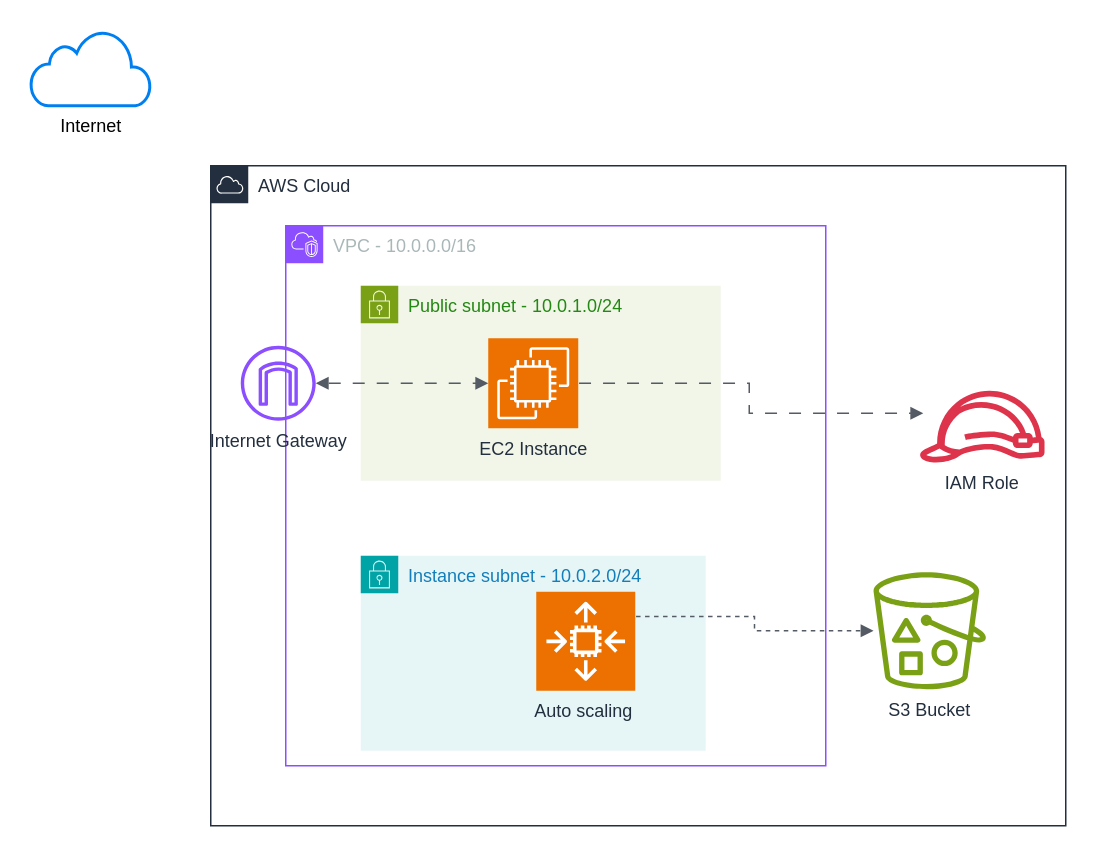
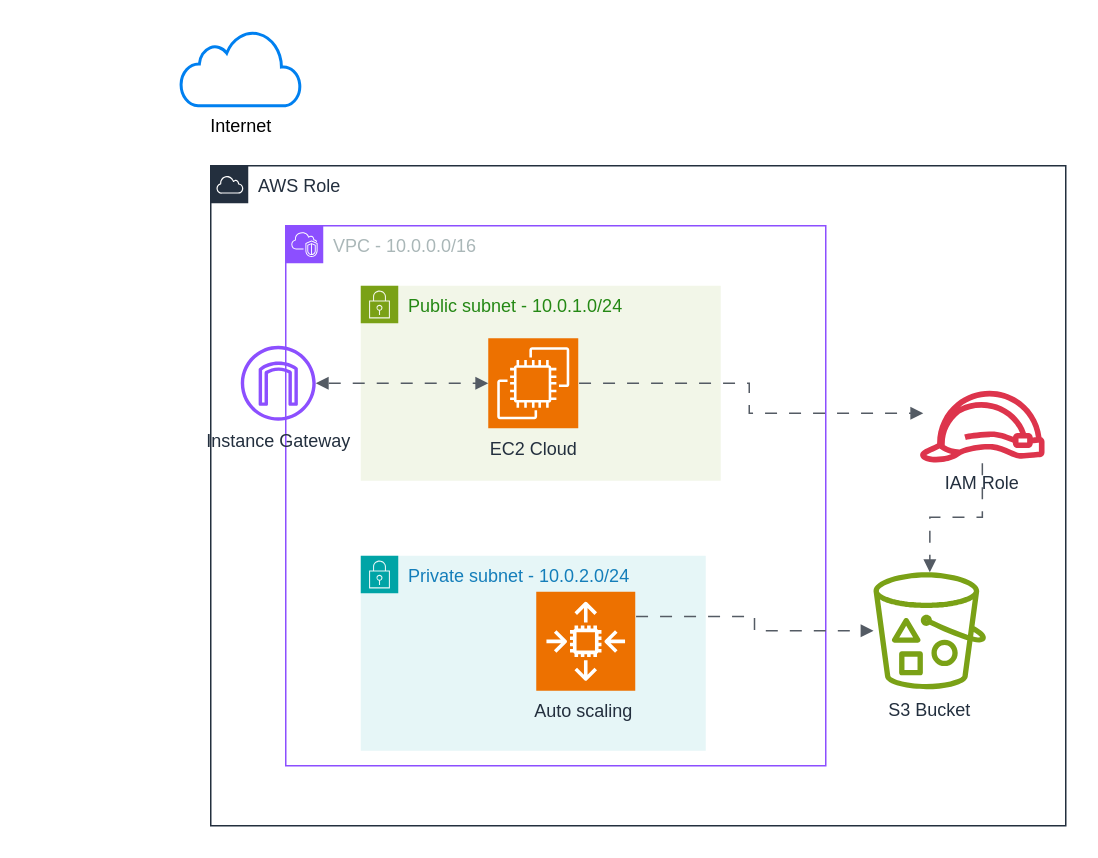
(91, 68) -> (241, 68)
(299, 187) -> (294, 187)
(279, 442) -> (279, 442)
(534, 450) -> (534, 450)
none -> (982, 517)
(541, 577) -> (533, 577)
(755, 619) -> (755, 619)
